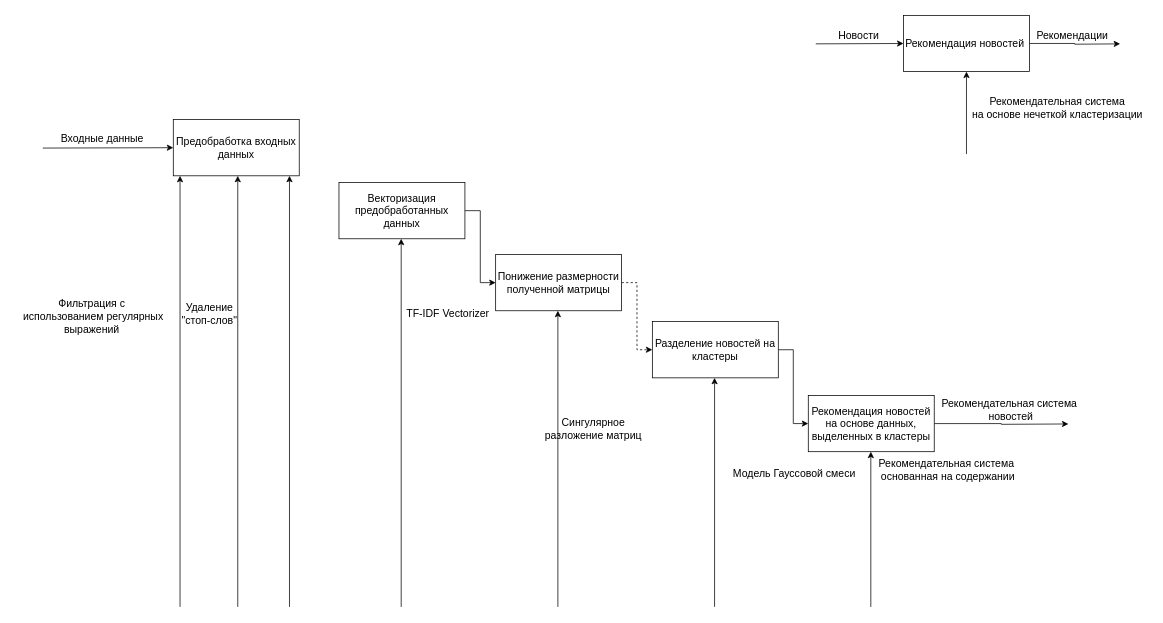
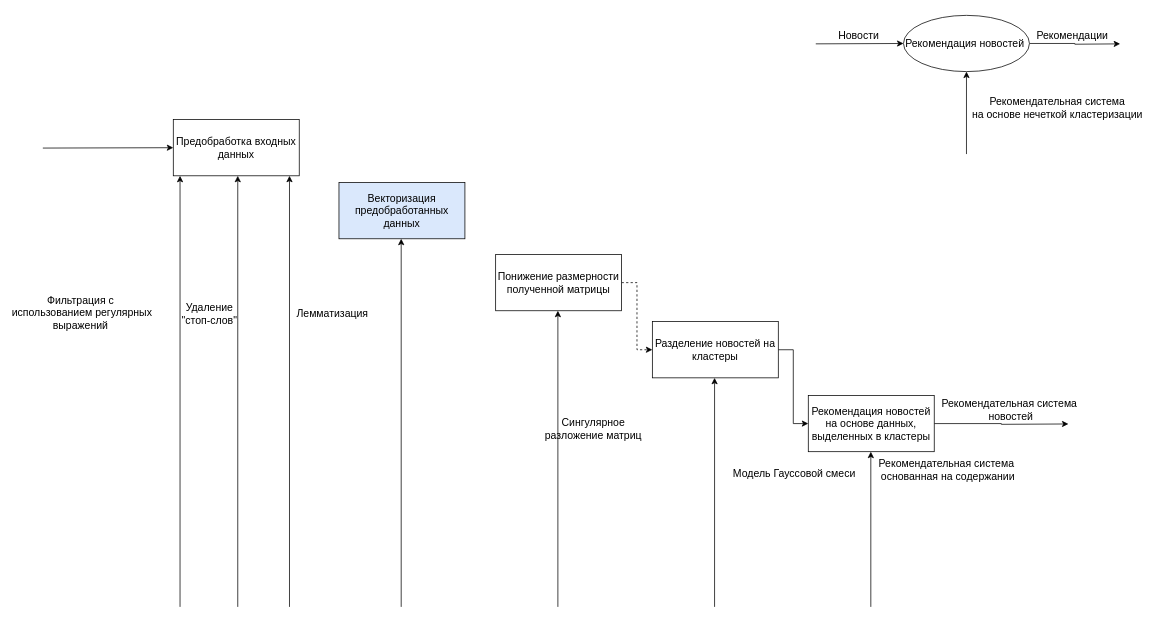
(966, 44) -> (966, 44)
(102, 138) -> none
(402, 211) -> (402, 211)
(480, 244) -> none
none -> (332, 314)
(447, 314) -> none
(91, 317) -> (80, 313)
